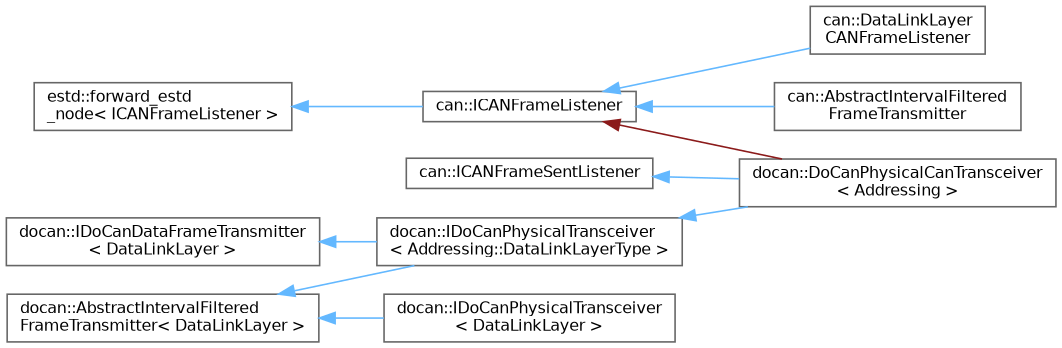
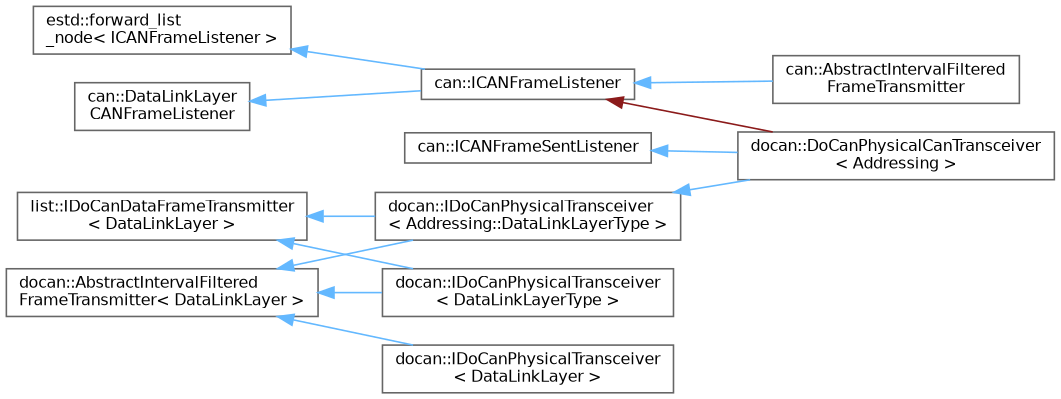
(715, 68) -> (343, 96)
(163, 107) -> (162, 30)
(163, 242) -> (162, 216)
none -> (528, 293)
